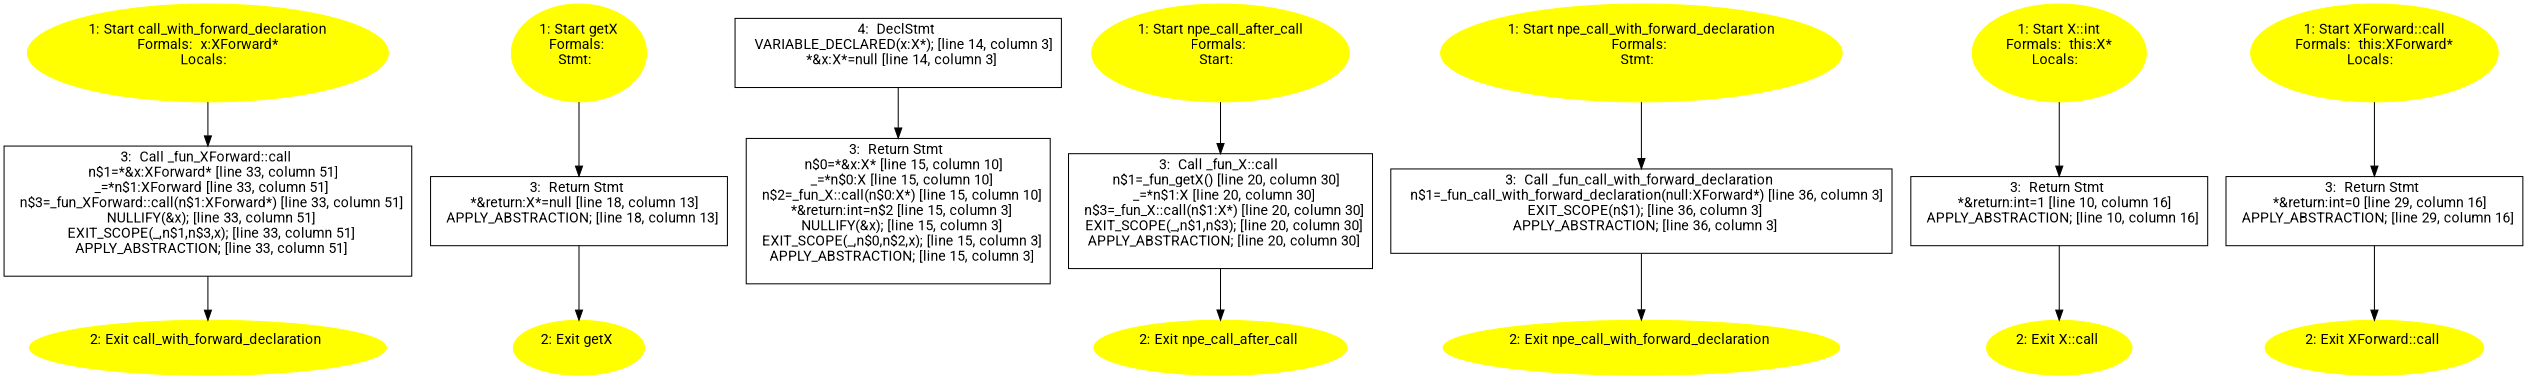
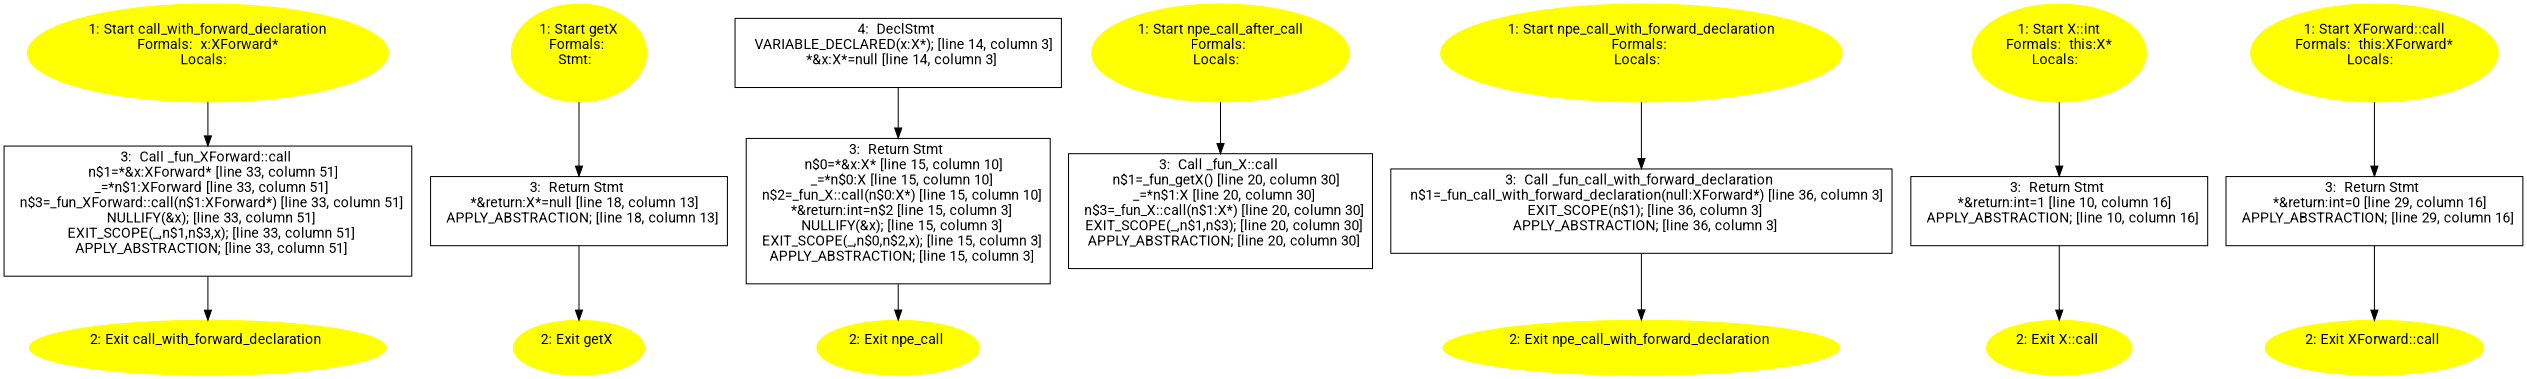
(1221, 53) -> (1221, 53)
(1641, 53) -> (1641, 53)
none -> (898, 348)
(1221, 348) -> none
